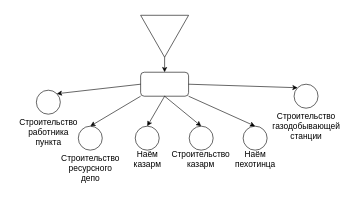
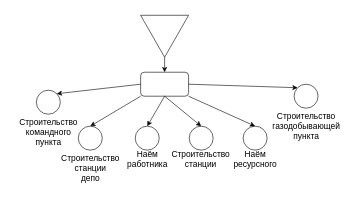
(307, 126) -> (307, 126)
(49, 132) -> (49, 132)
(148, 159) -> (148, 159)
(201, 159) -> (201, 159)
(256, 159) -> (256, 159)
(91, 168) -> (91, 168)
